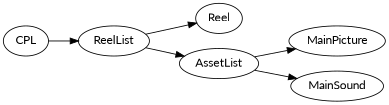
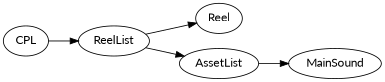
(337, 41) -> none
